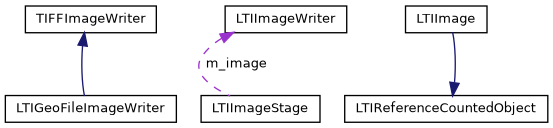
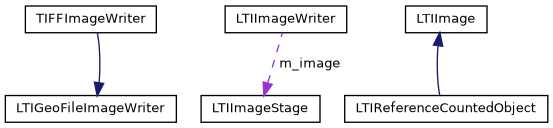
(455, 57) -> (437, 71)
(200, 70) -> (275, 58)
(82, 71) -> (100, 57)
